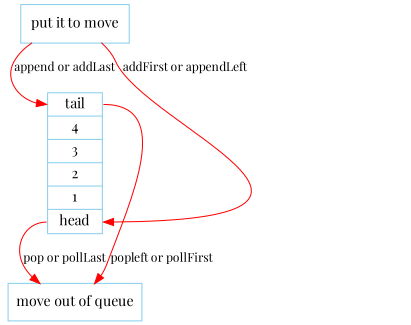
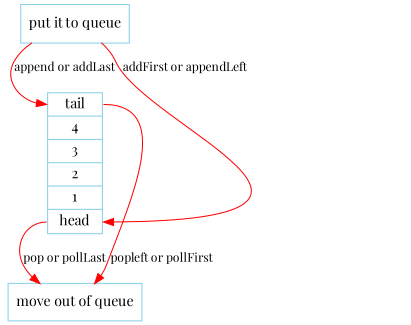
(75, 24) -> (75, 24)
